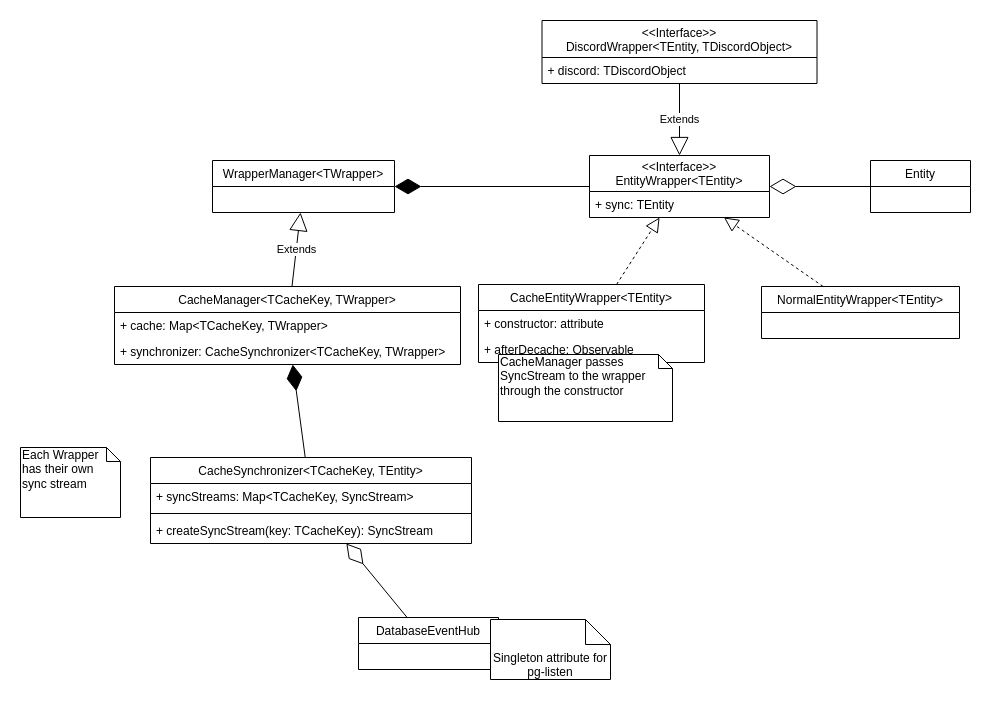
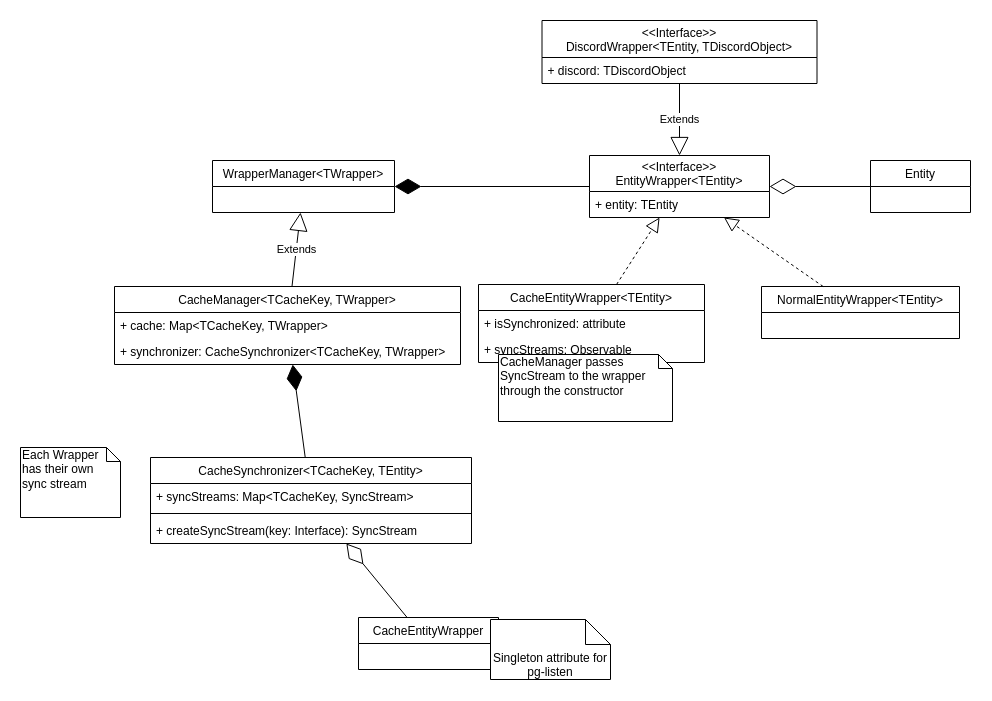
(641, 205) -> (646, 205)
(558, 324) -> (565, 324)
(565, 350) -> (562, 350)
(303, 531) -> (303, 531)
(428, 631) -> (428, 631)
